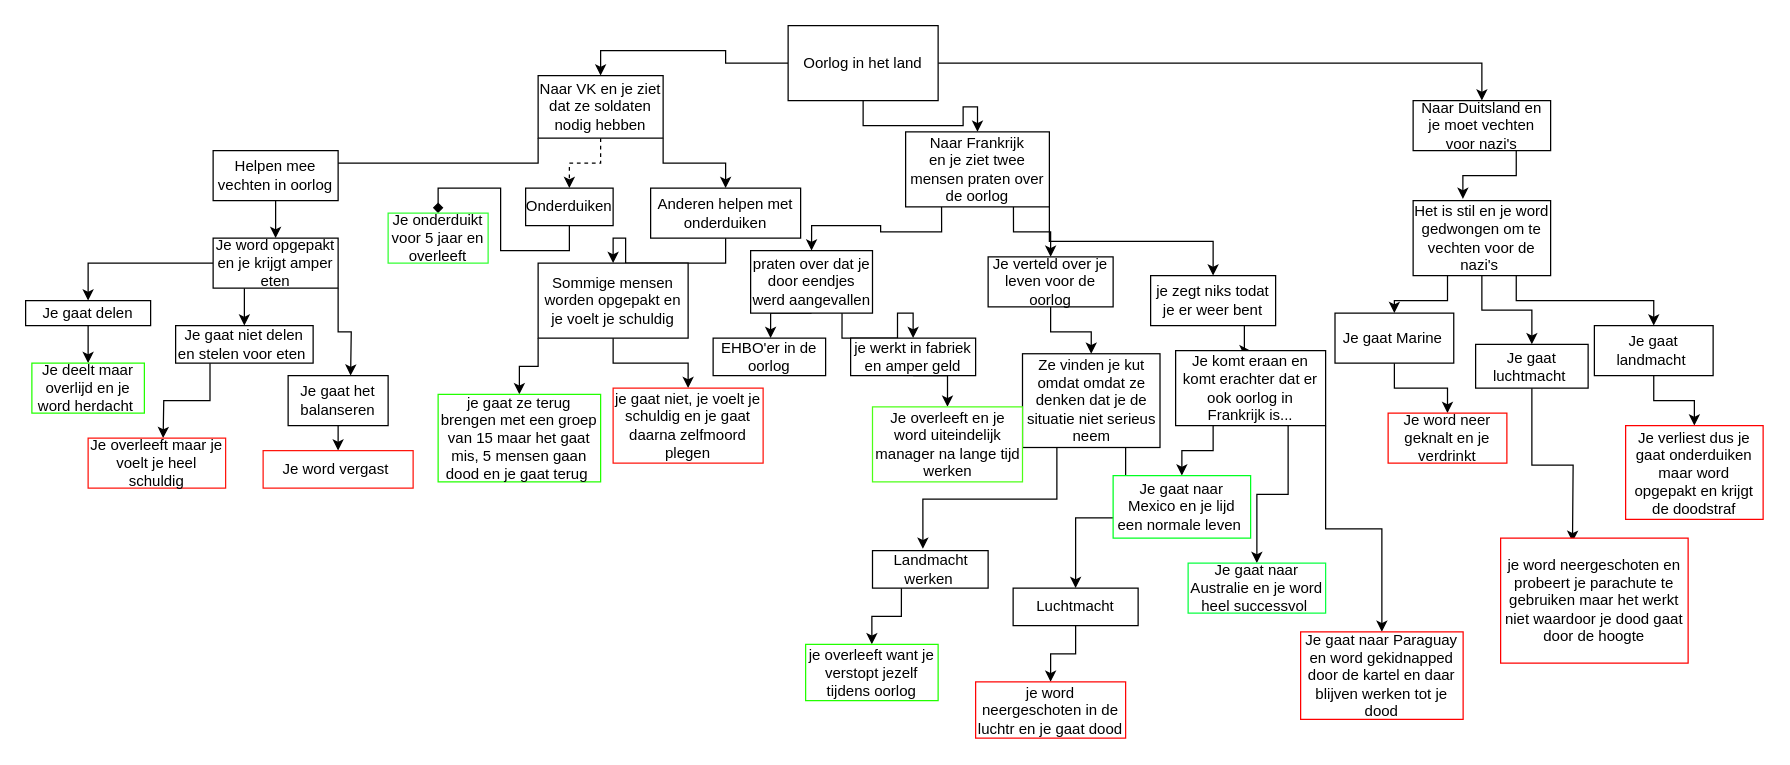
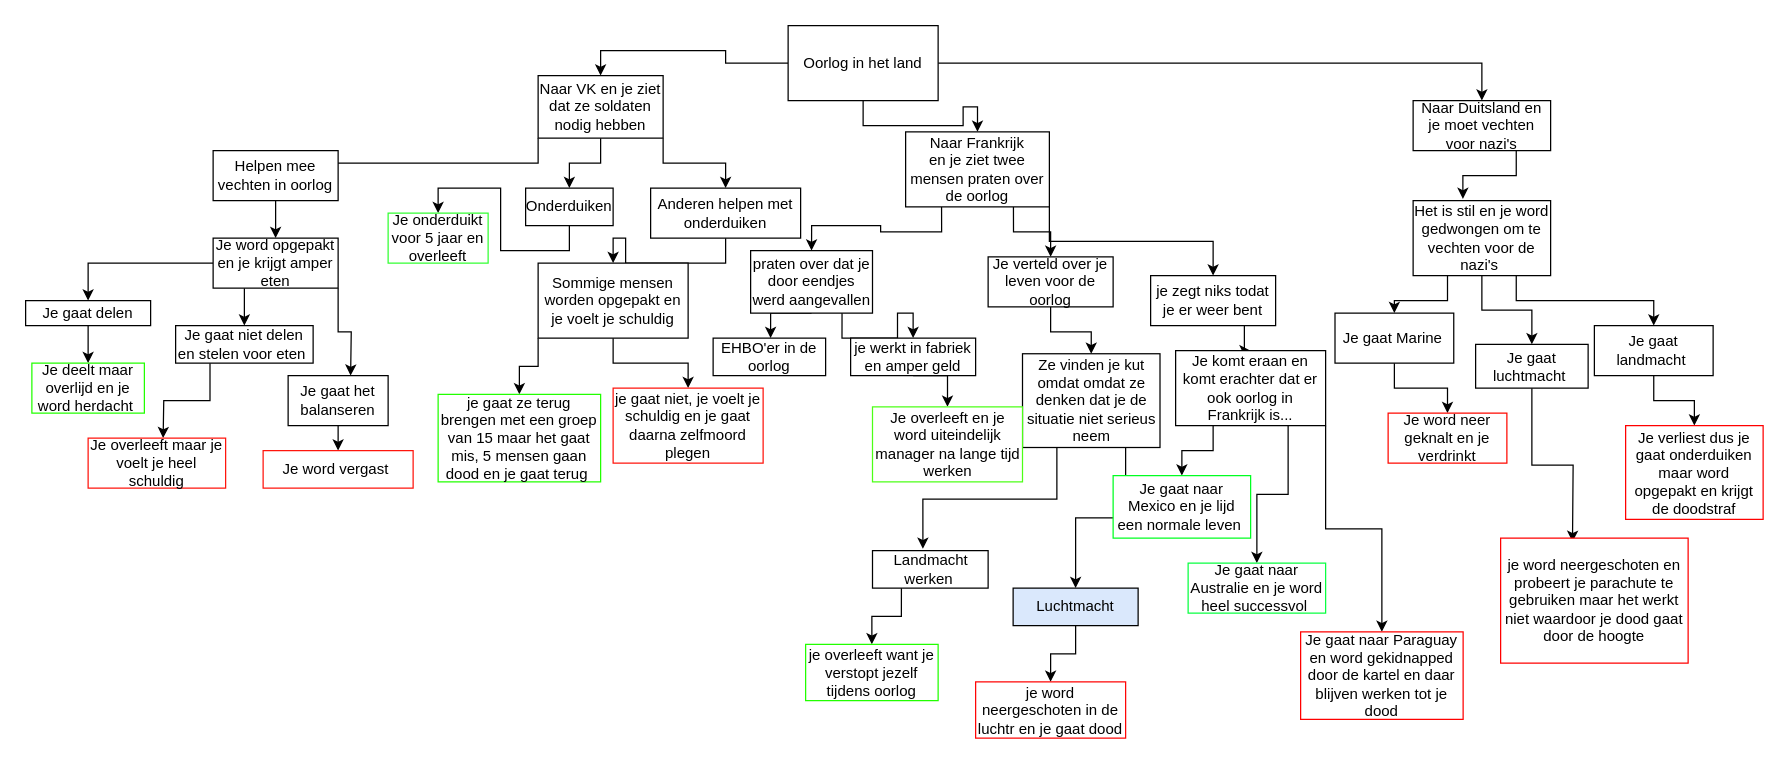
(589, 163) -> (589, 163)
(438, 202) -> (438, 203)
(1076, 607) -> (1076, 607)
